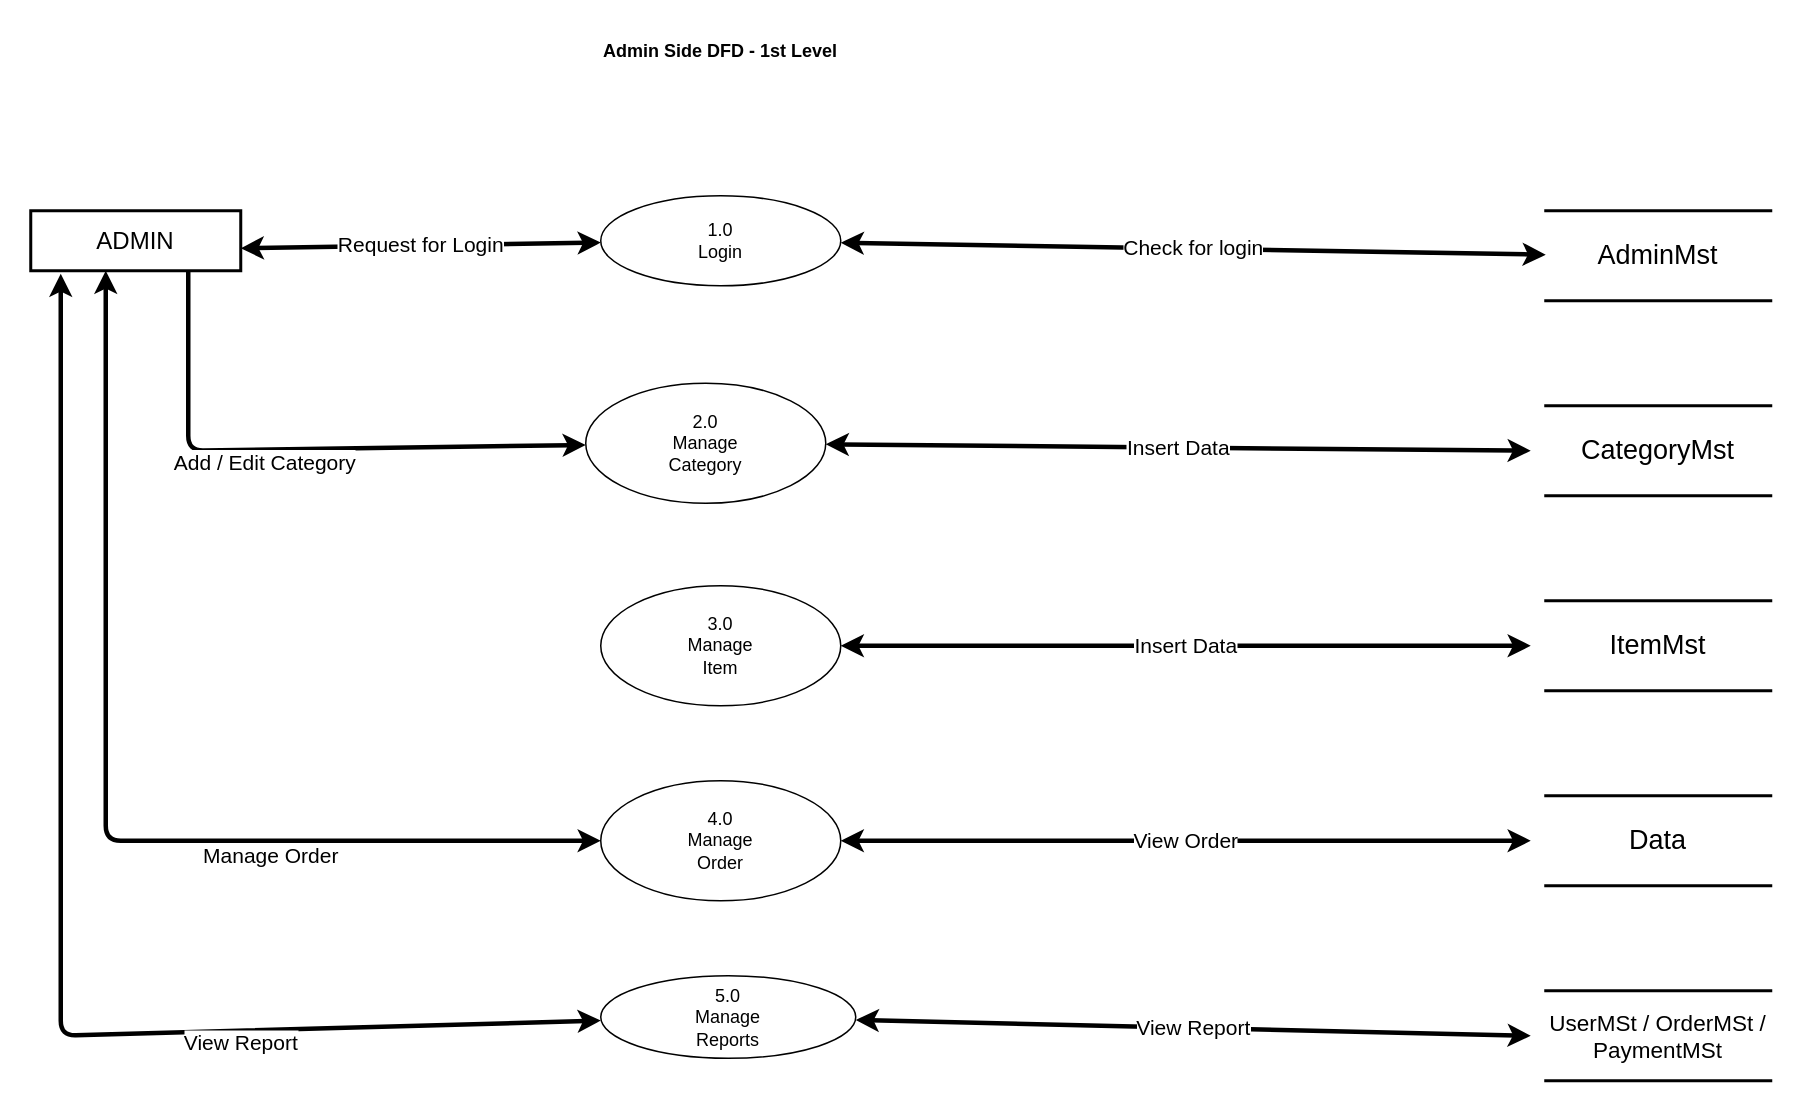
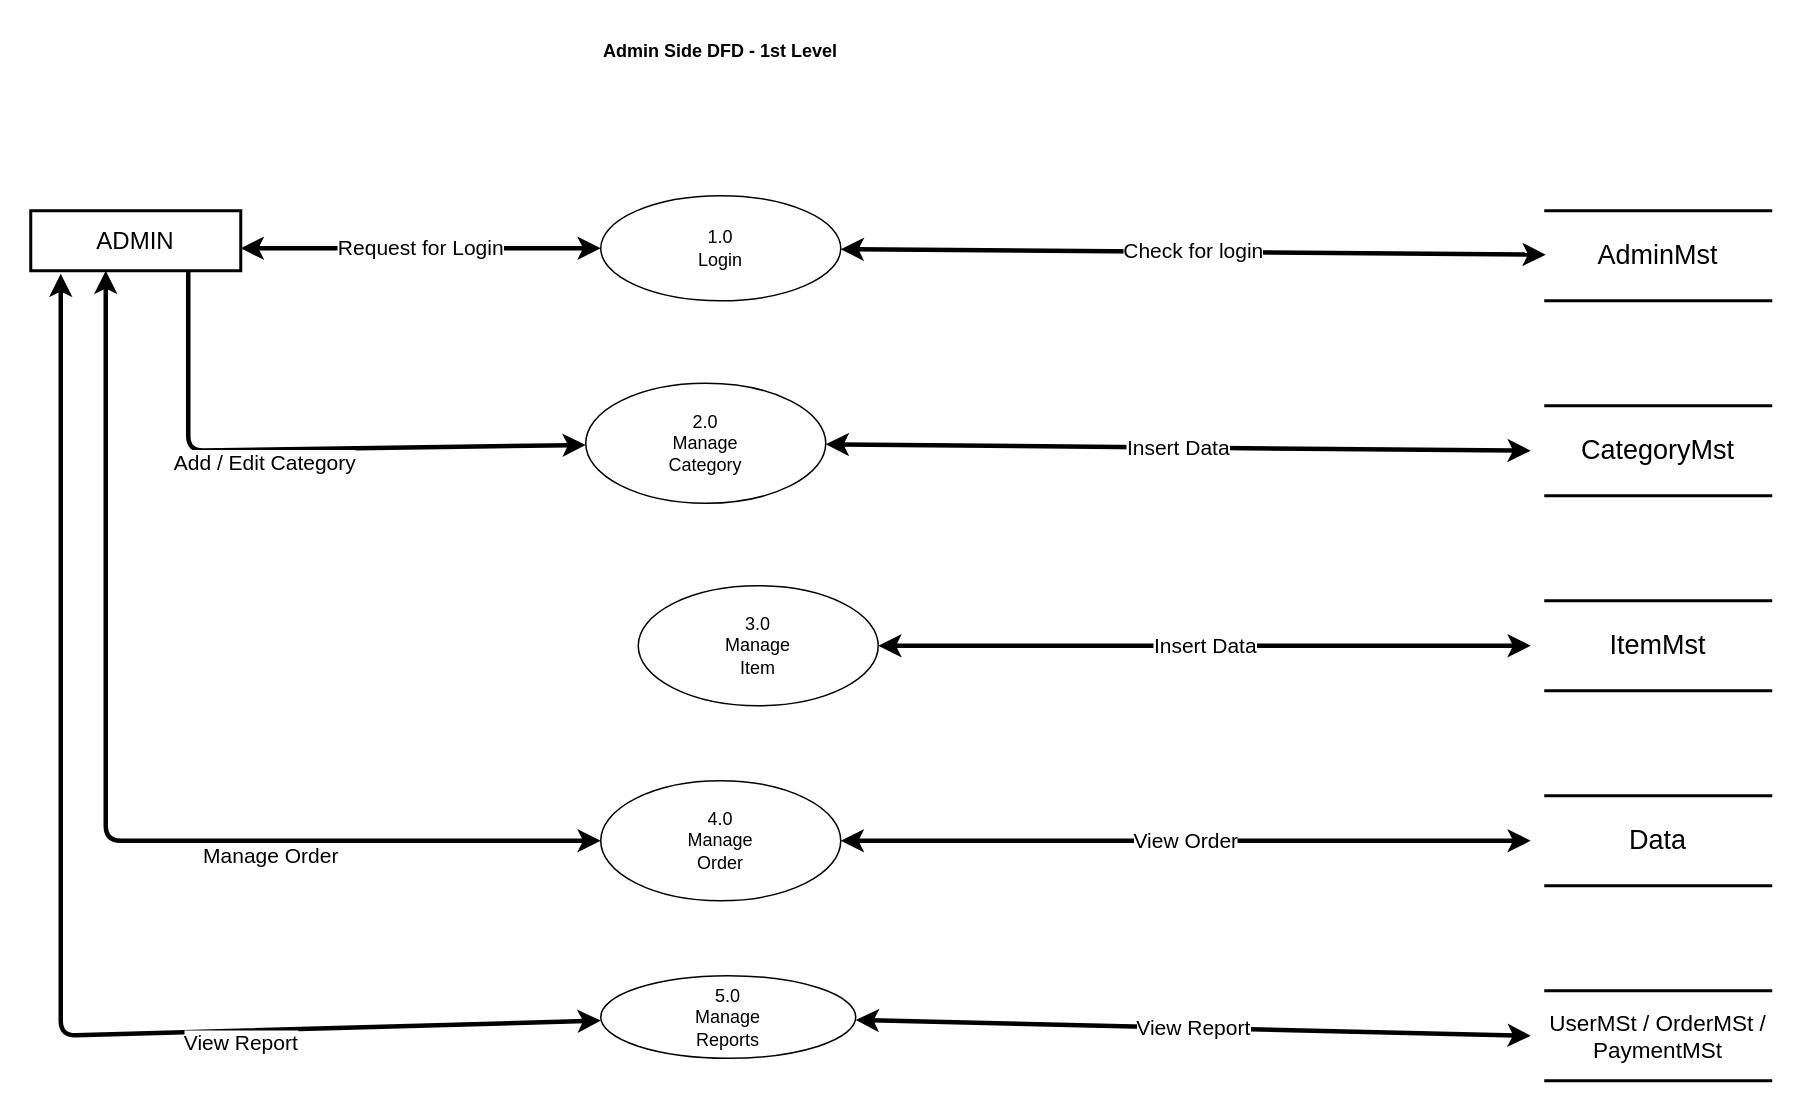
(721, 241) -> (721, 248)
(721, 646) -> (758, 646)
